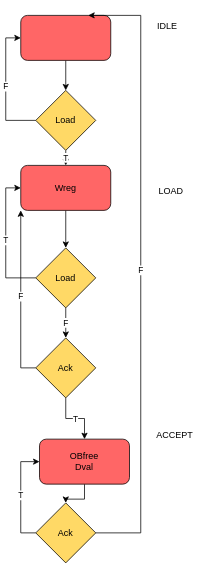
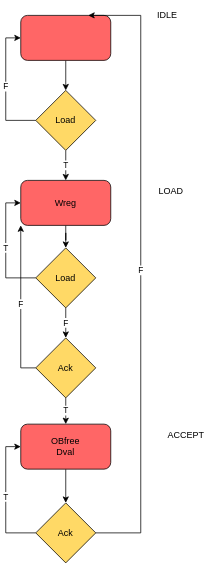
(167, 27) -> (167, 15)
(66, 188) -> (66, 203)
(174, 435) -> (186, 435)
(84, 462) -> (66, 447)
